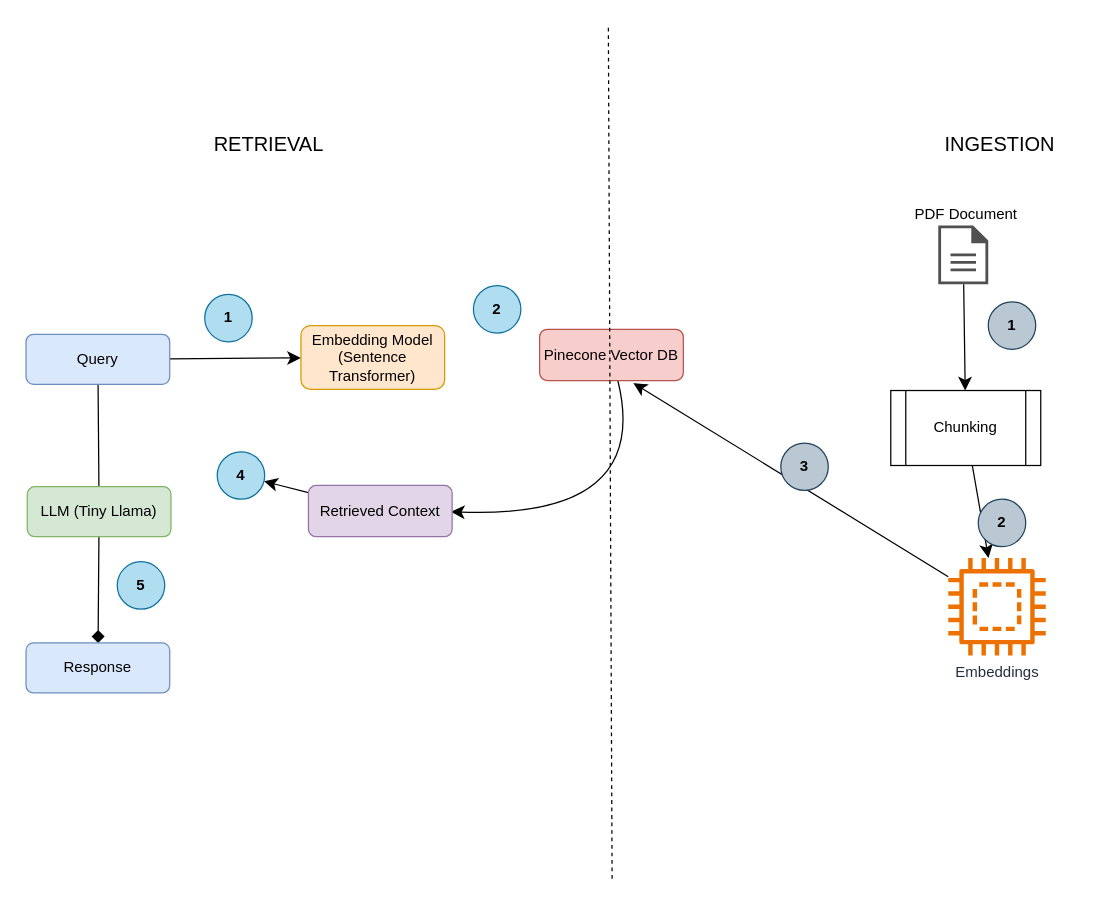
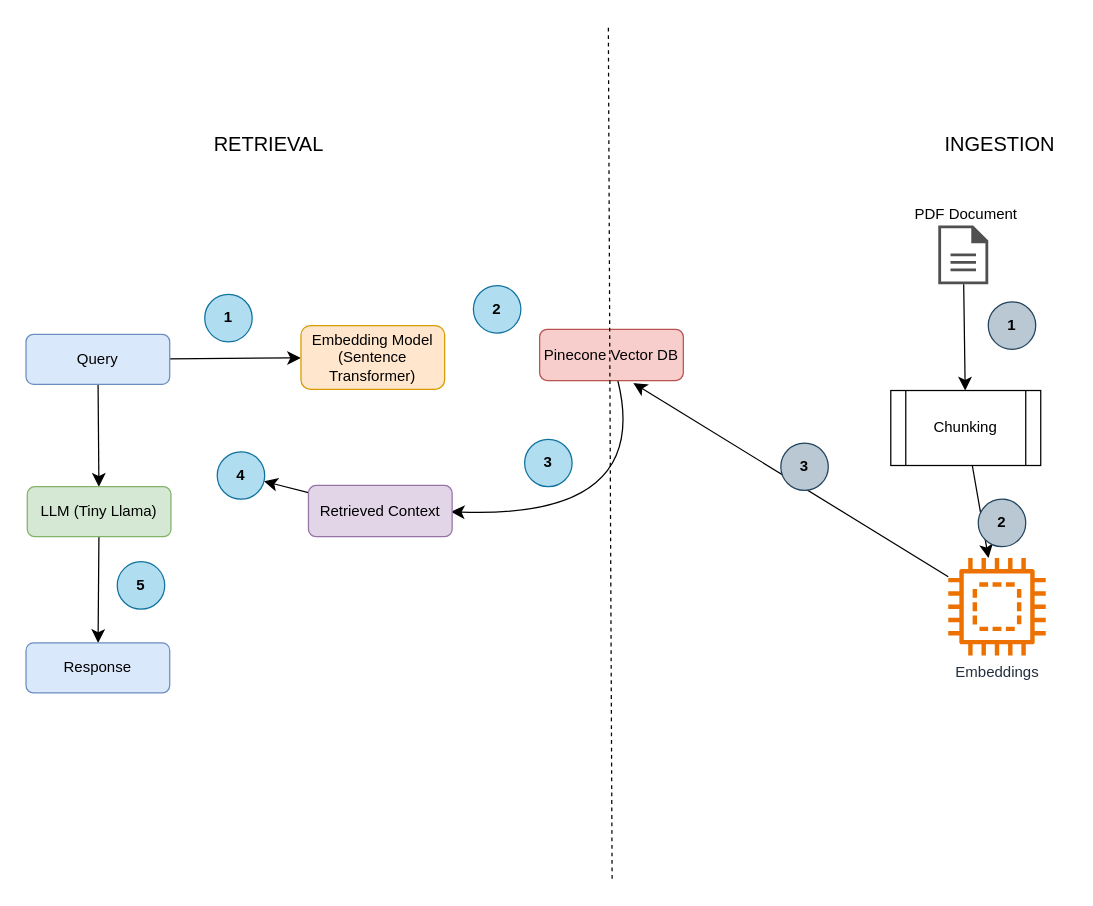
none -> (548, 463)
(98, 479) -> (98, 475)
(98, 630) -> (98, 631)
